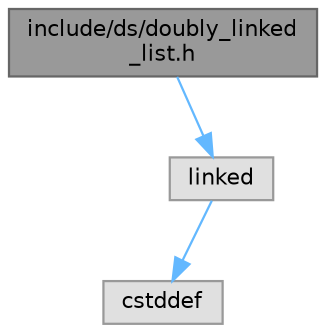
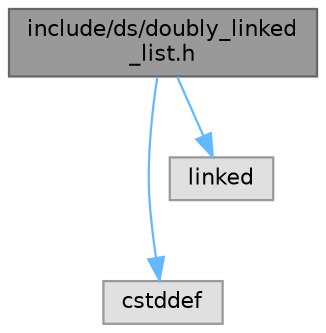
(197, 230) -> (149, 167)
